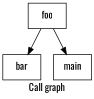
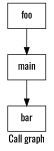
(36, 38) -> (27, 89)
